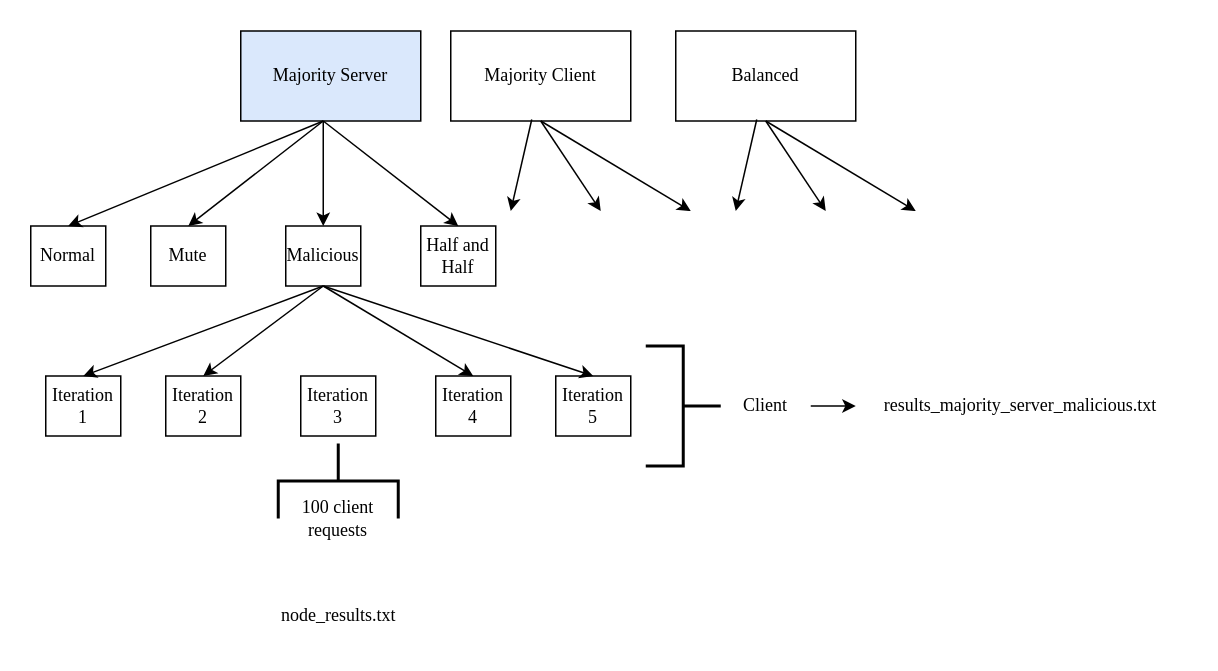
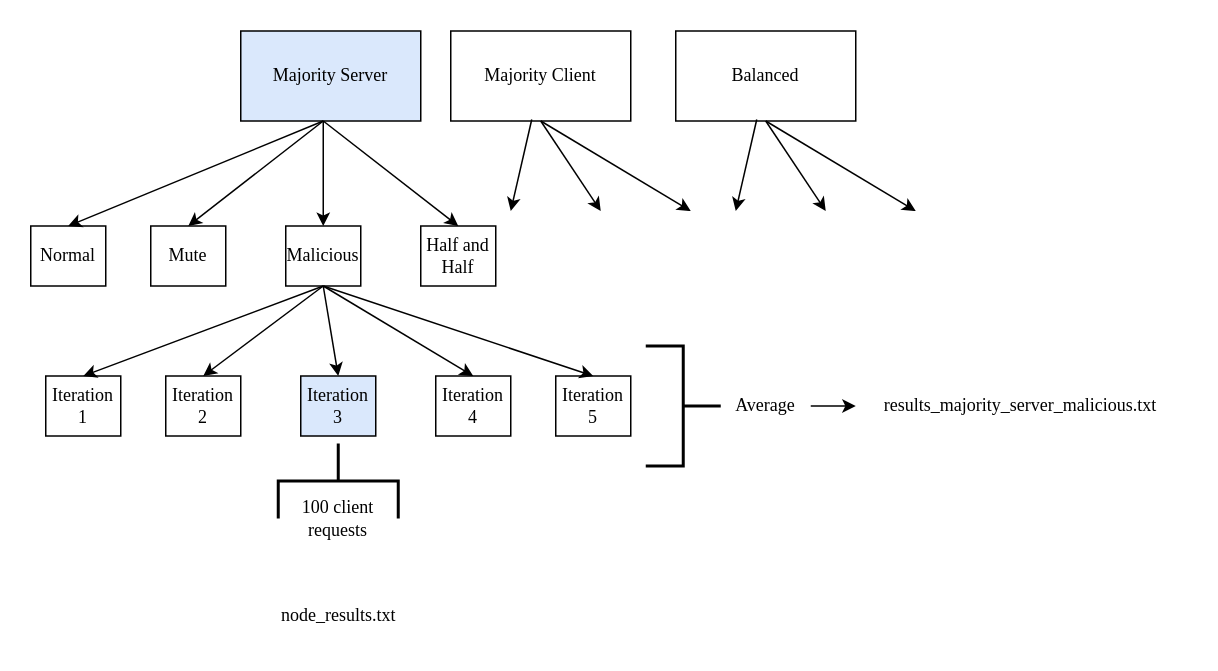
none -> (330, 328)
(338, 406) -> (338, 406)
(766, 406) -> (766, 406)
